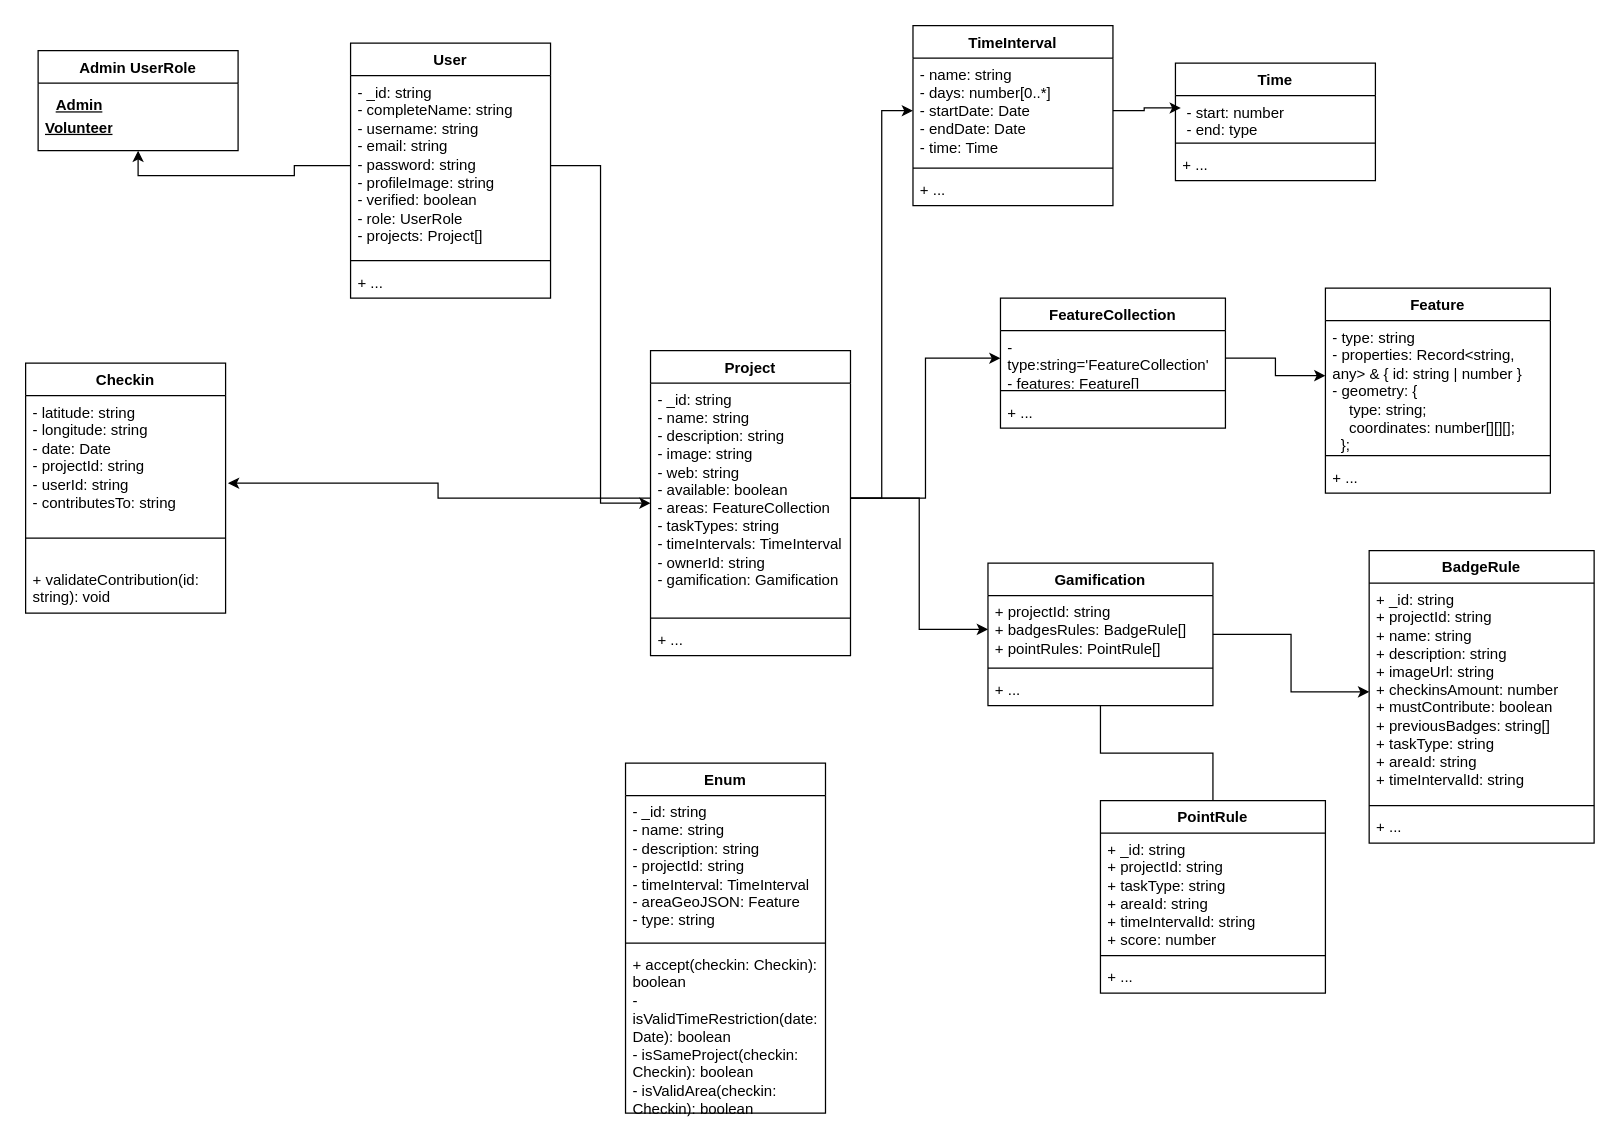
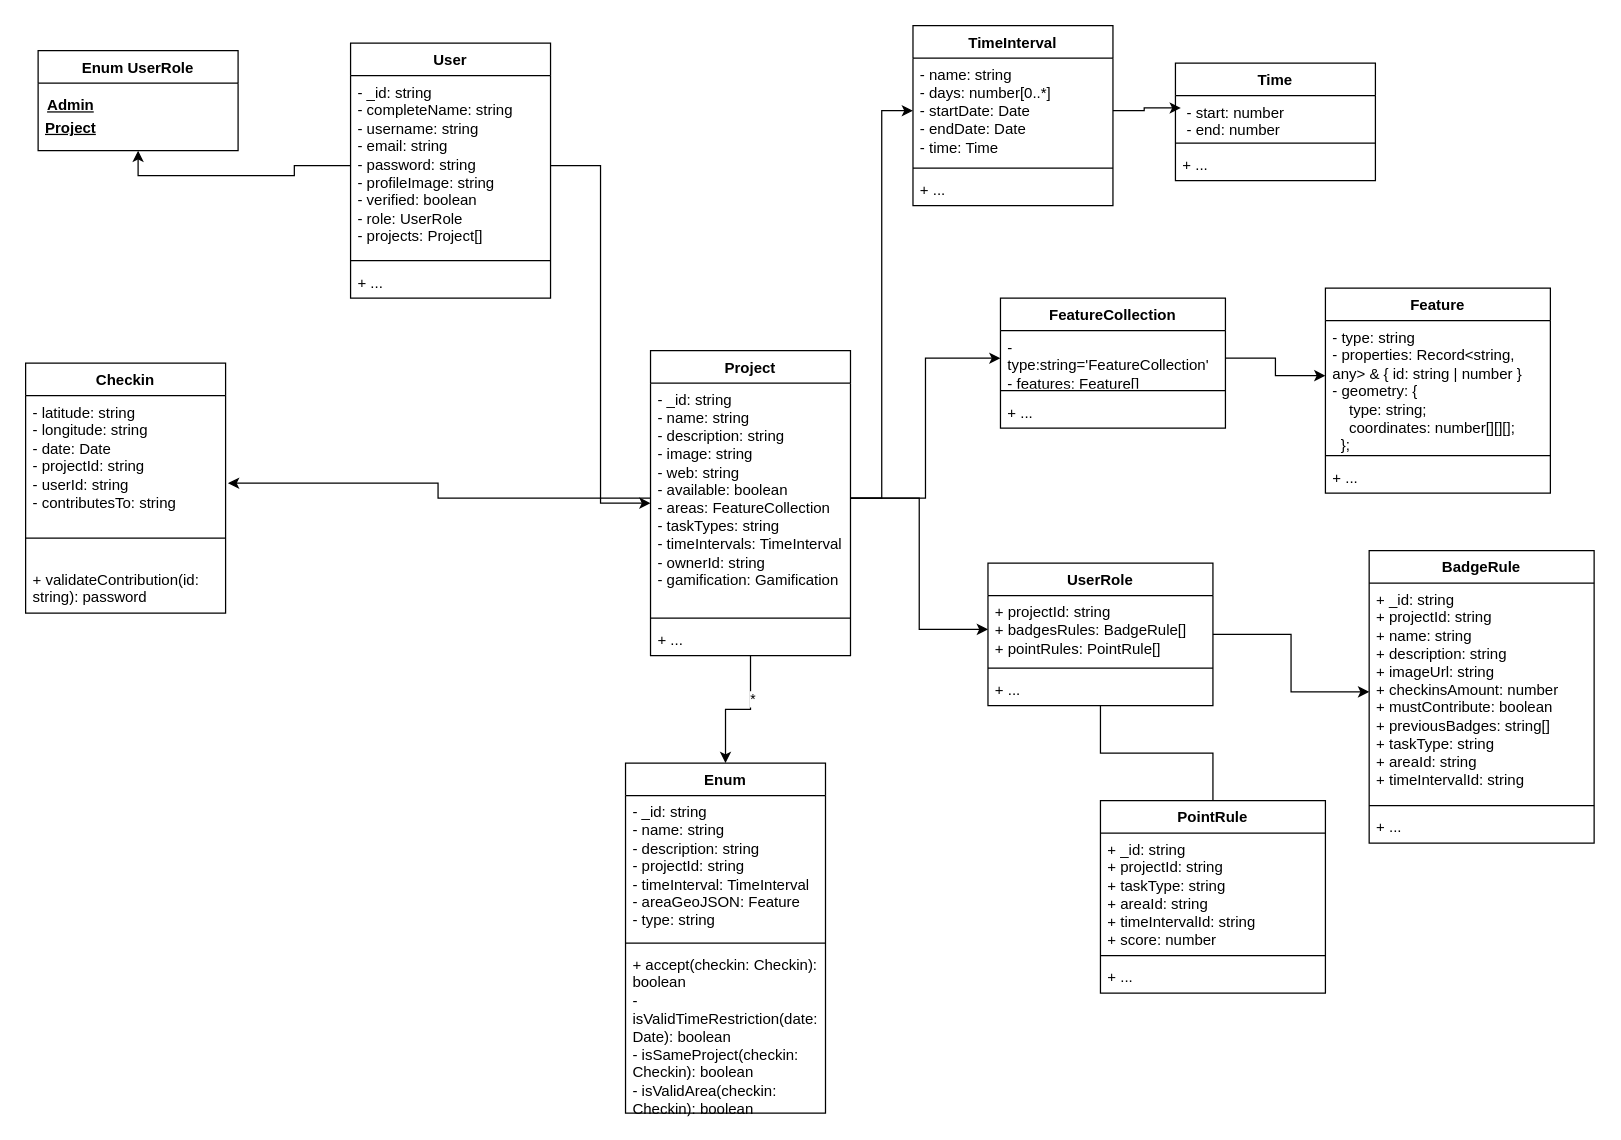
(138, 68) -> (138, 68)
(81, 110) -> (75, 110)
(1240, 122) -> (1240, 122)
(1101, 581) -> (1101, 581)
(127, 590) -> (127, 590)
none -> (742, 709)
